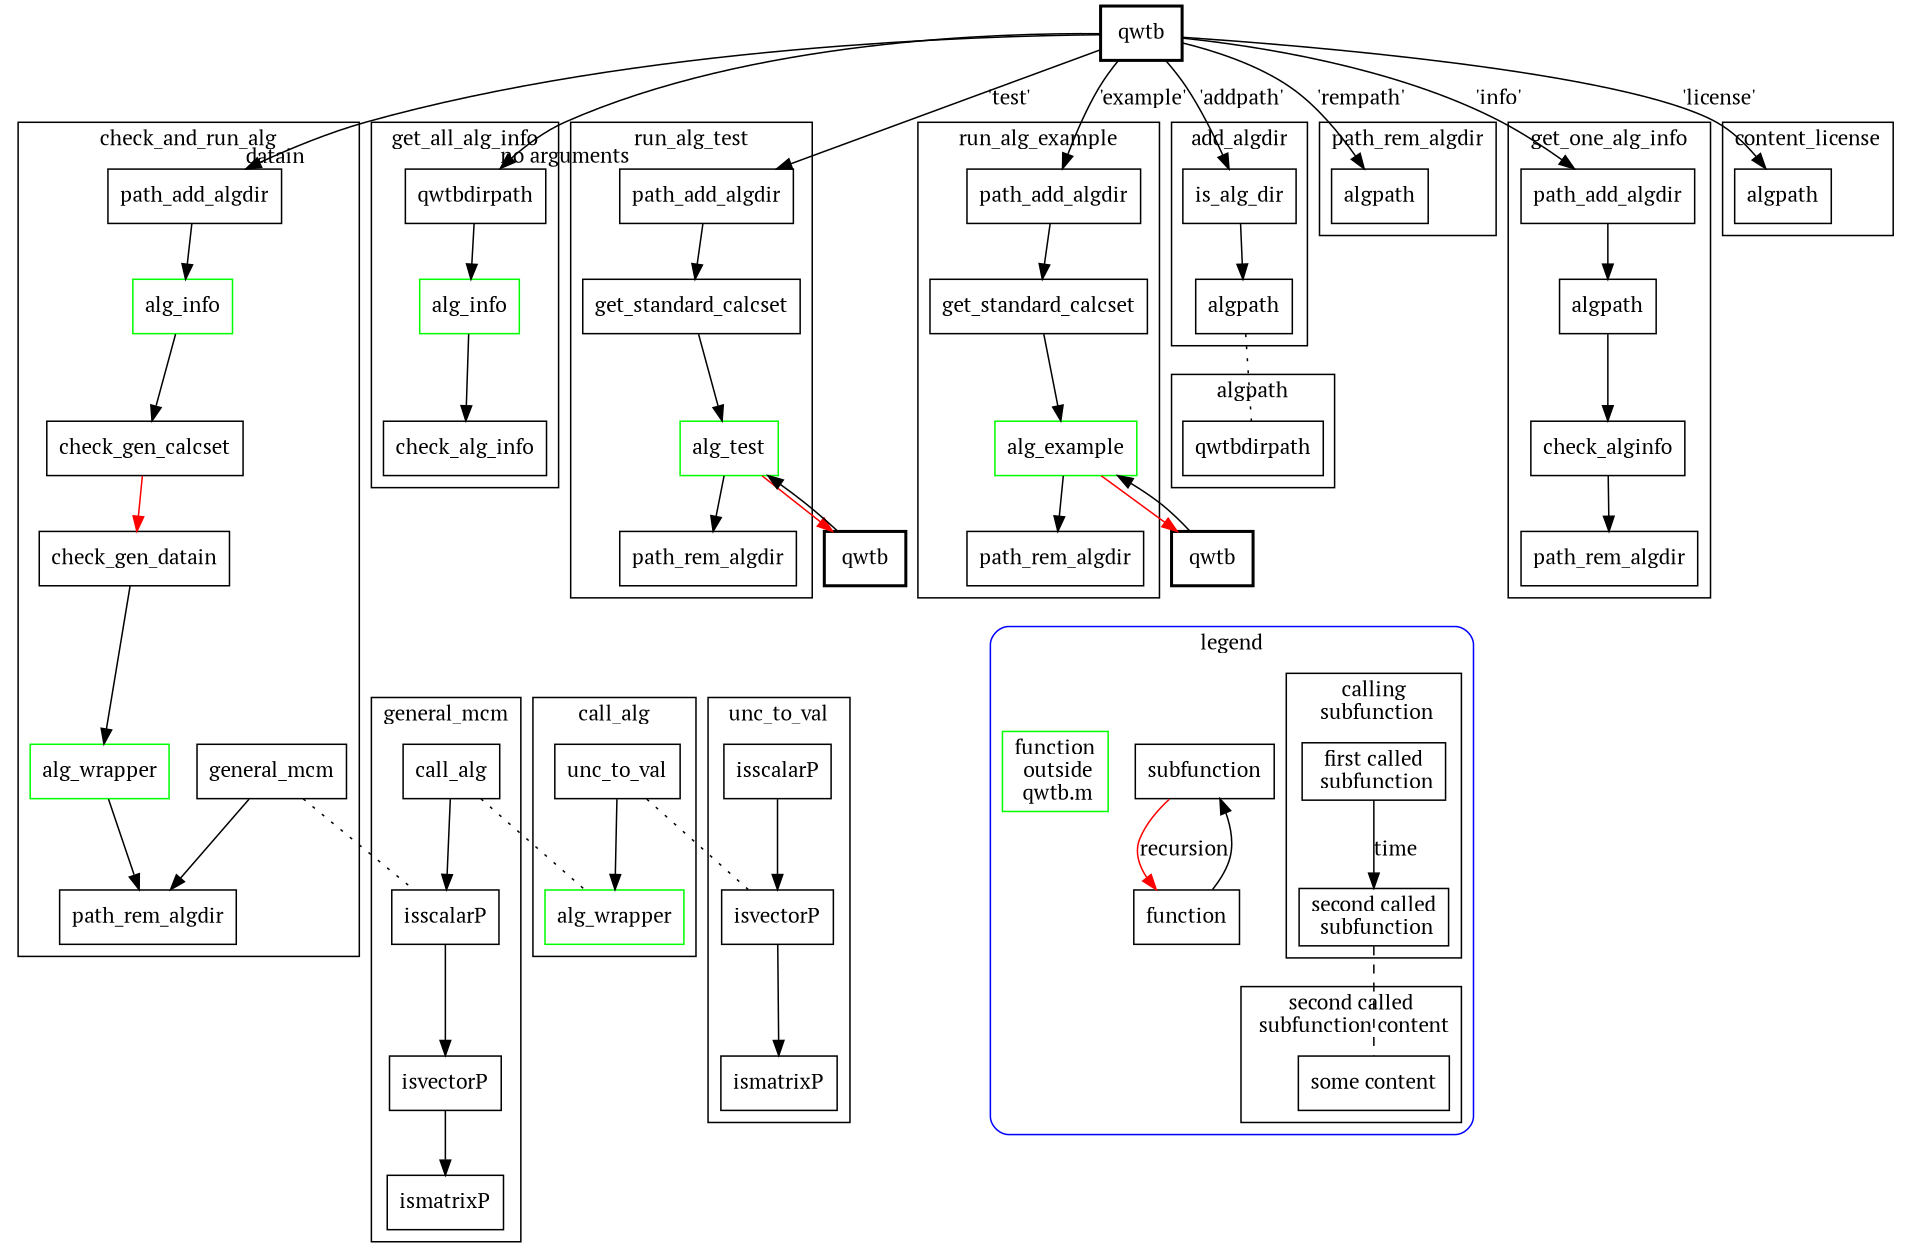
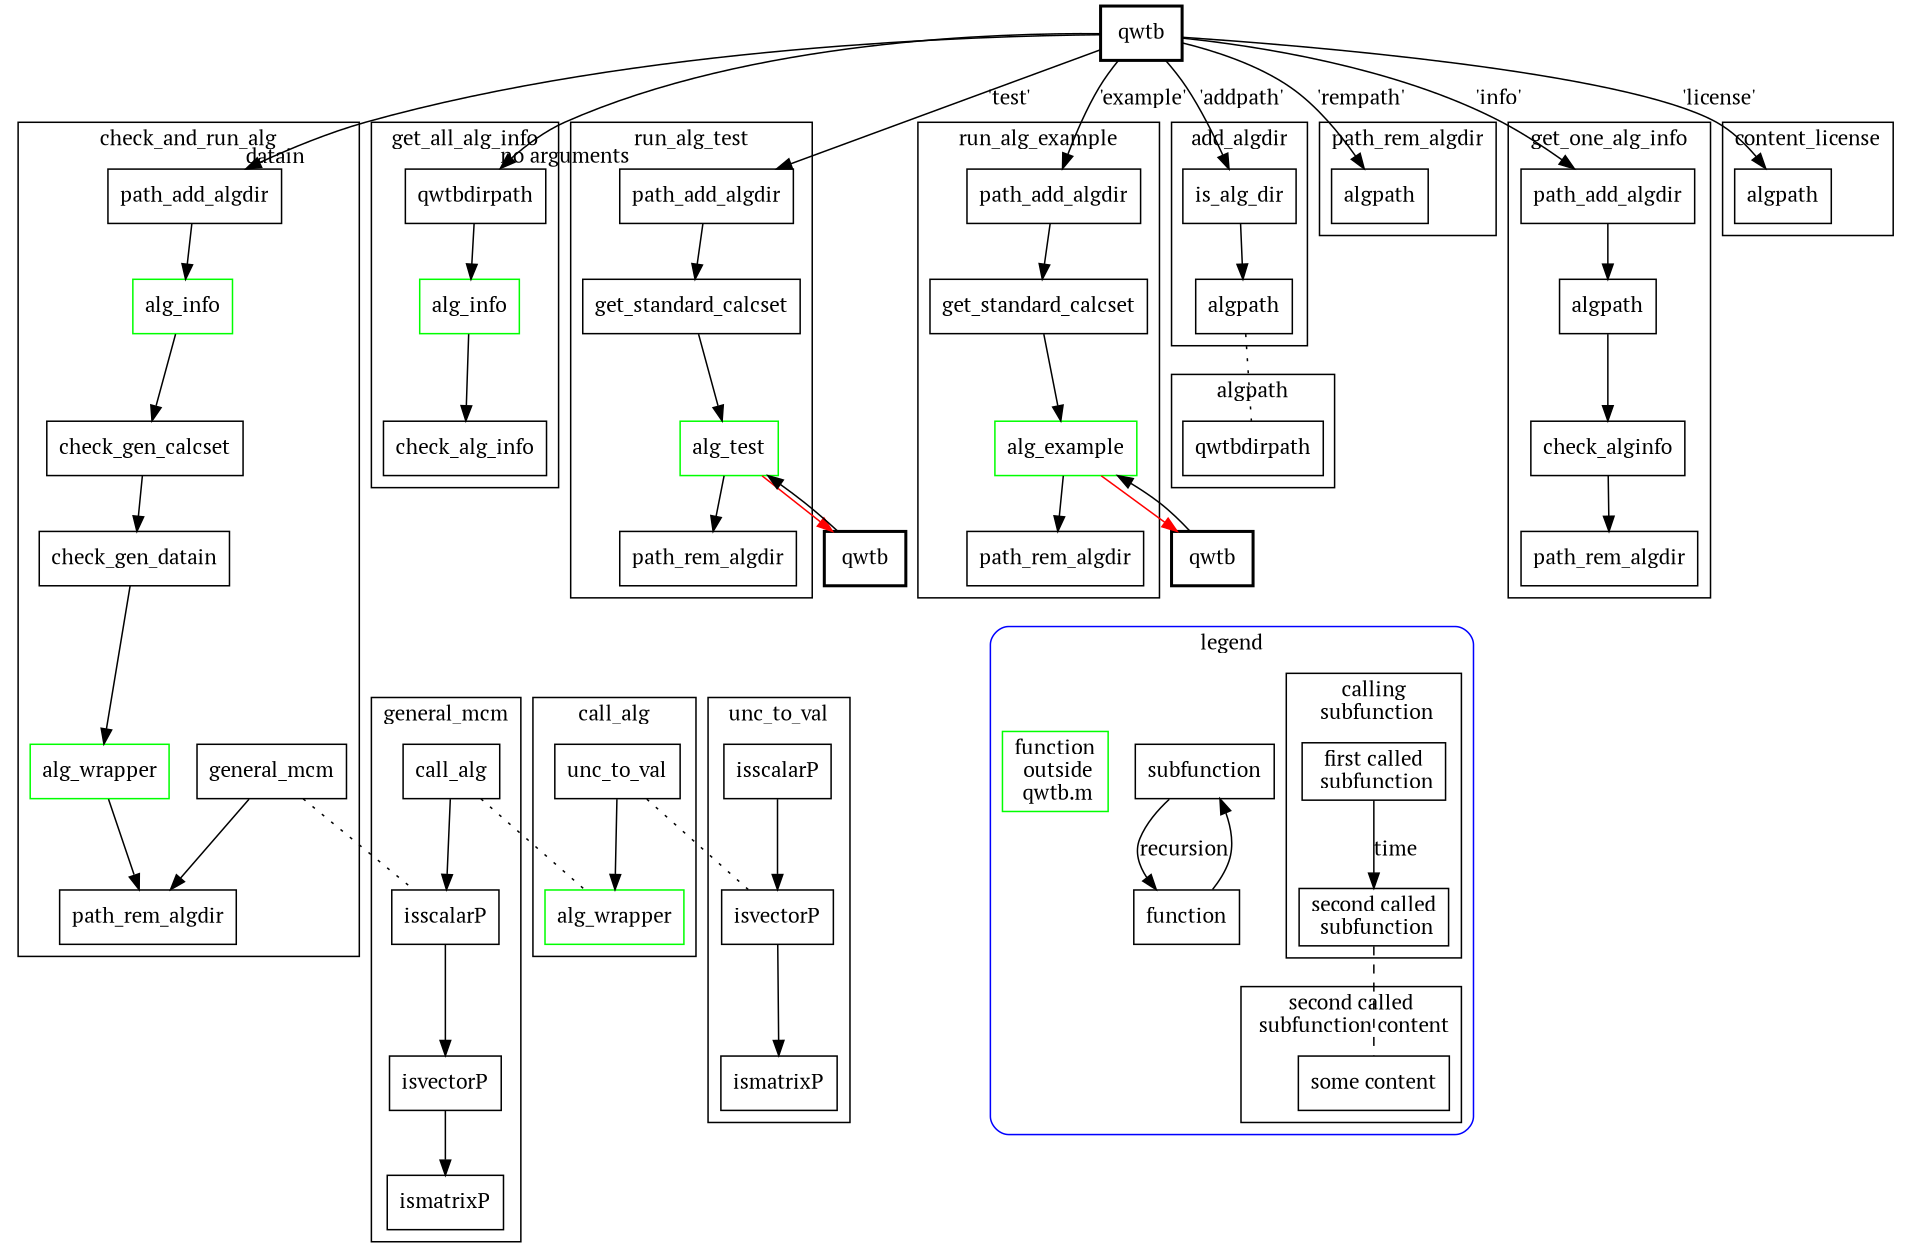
(140, 496) -> (140, 496)
(1142, 835) -> (1142, 835)
